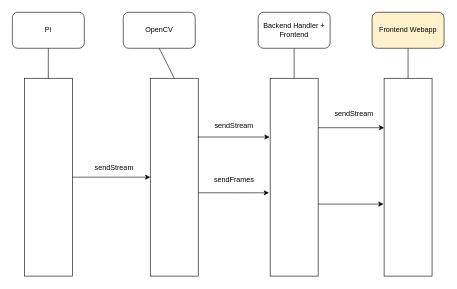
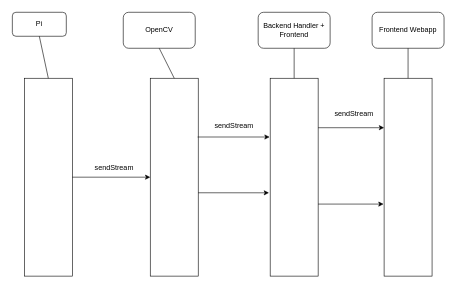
(48, 30) -> (39, 24)
(408, 30) -> (408, 30)
(234, 180) -> none
